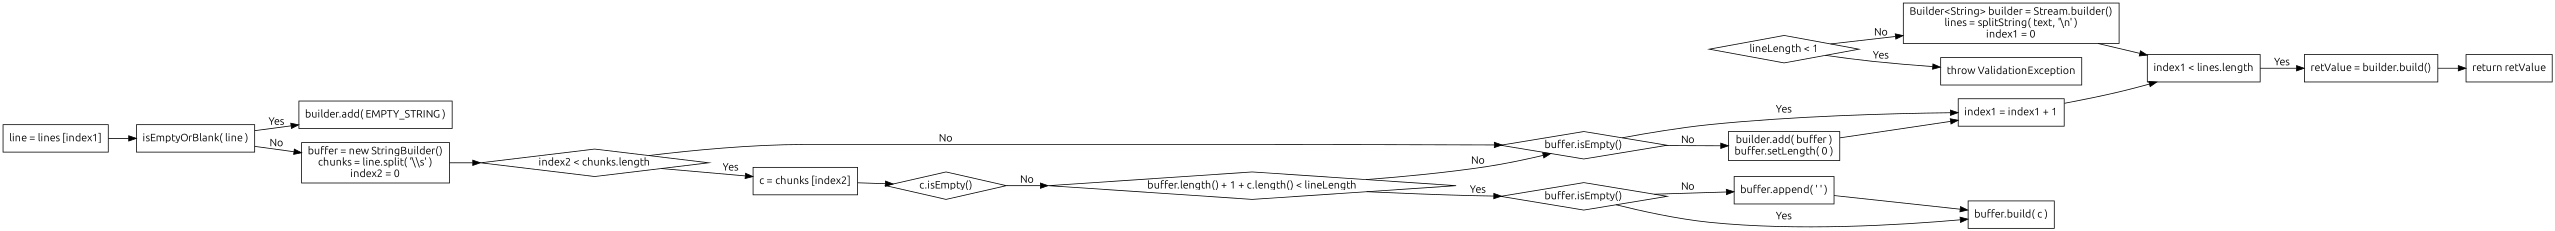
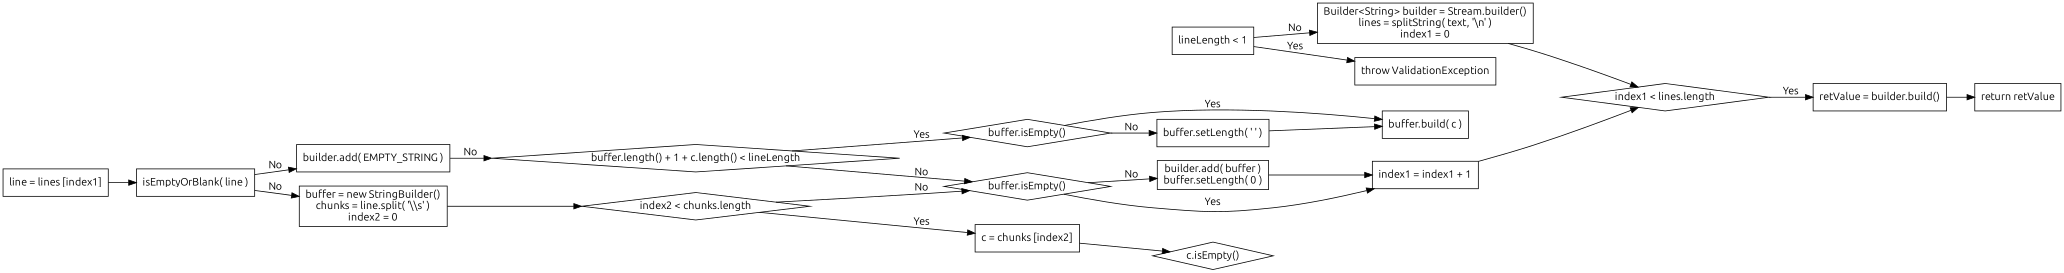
(1784, 49) -> (1213, 41)
(2204, 68) -> (1665, 97)
(277, 122) -> (276, 165)
(1023, 186) -> (467, 158)
(1784, 190) -> (1213, 133)
